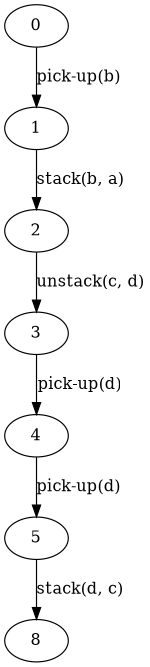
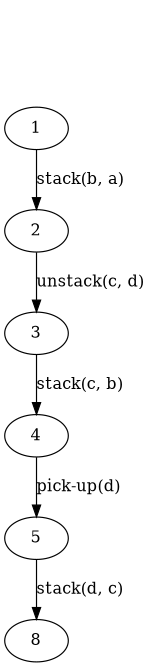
(37, 26) -> none
(80, 385) -> (80, 385)
